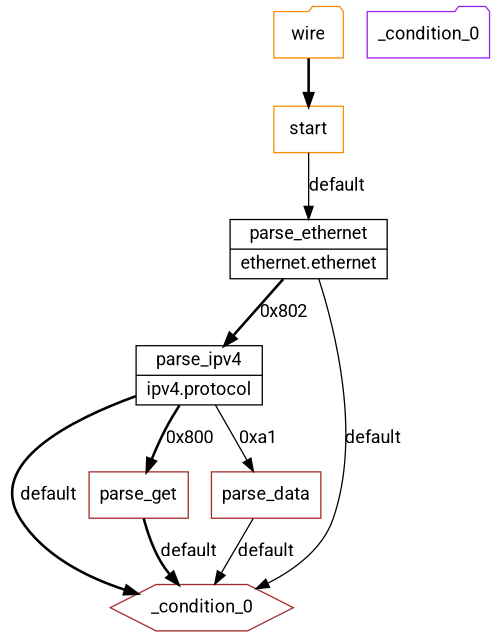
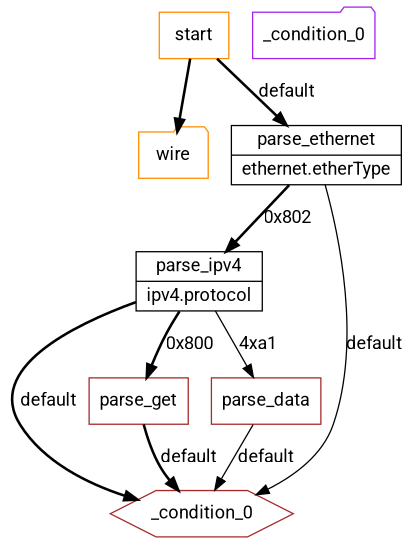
(309, 76) -> (185, 89)
(309, 179) -> (247, 87)
(309, 263) -> (316, 169)
(258, 438) -> (258, 344)
